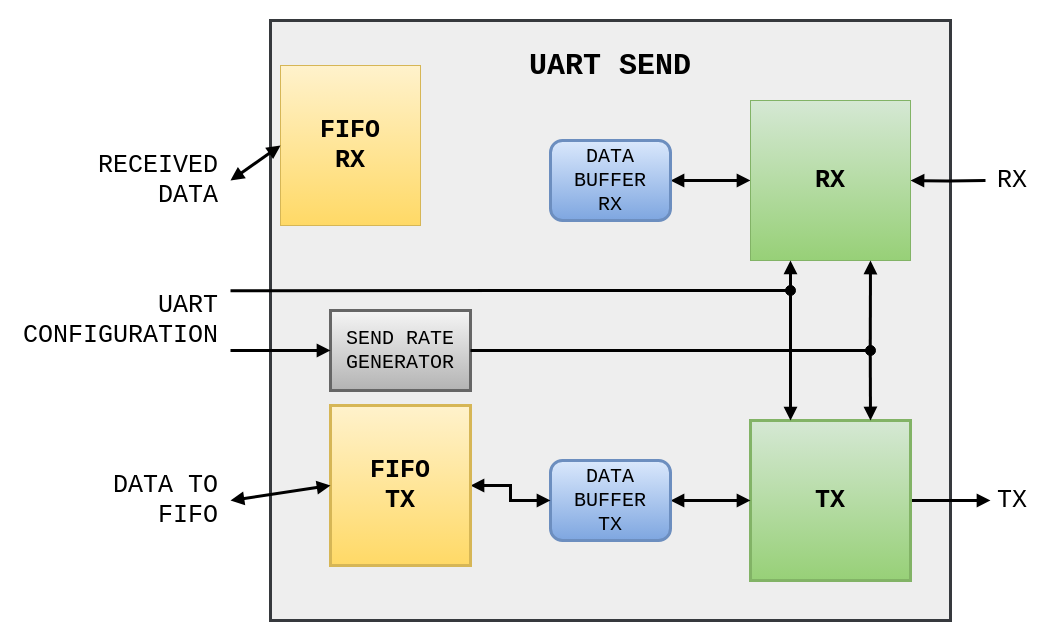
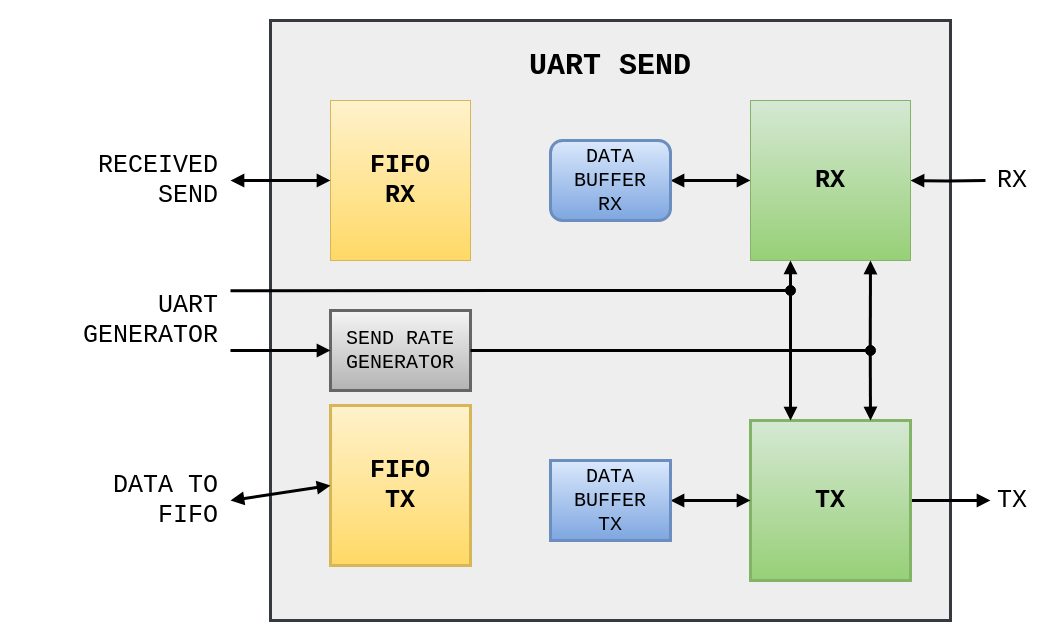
(351, 146) -> (401, 181)
(135, 181) -> (135, 181)
(127, 321) -> (156, 321)
(511, 493) -> none
(611, 501) -> (611, 501)
